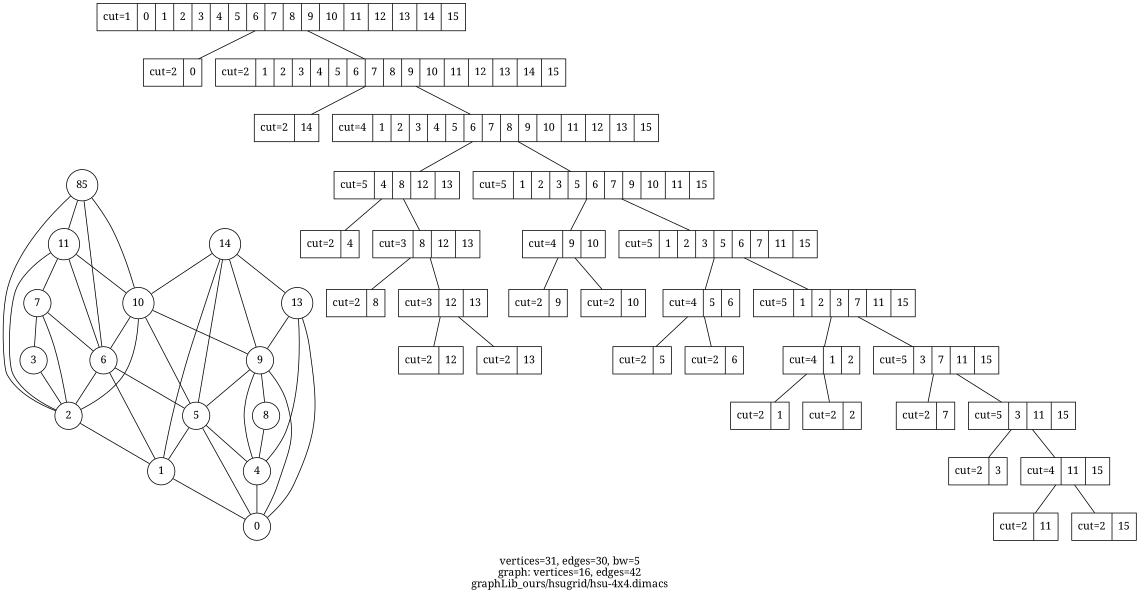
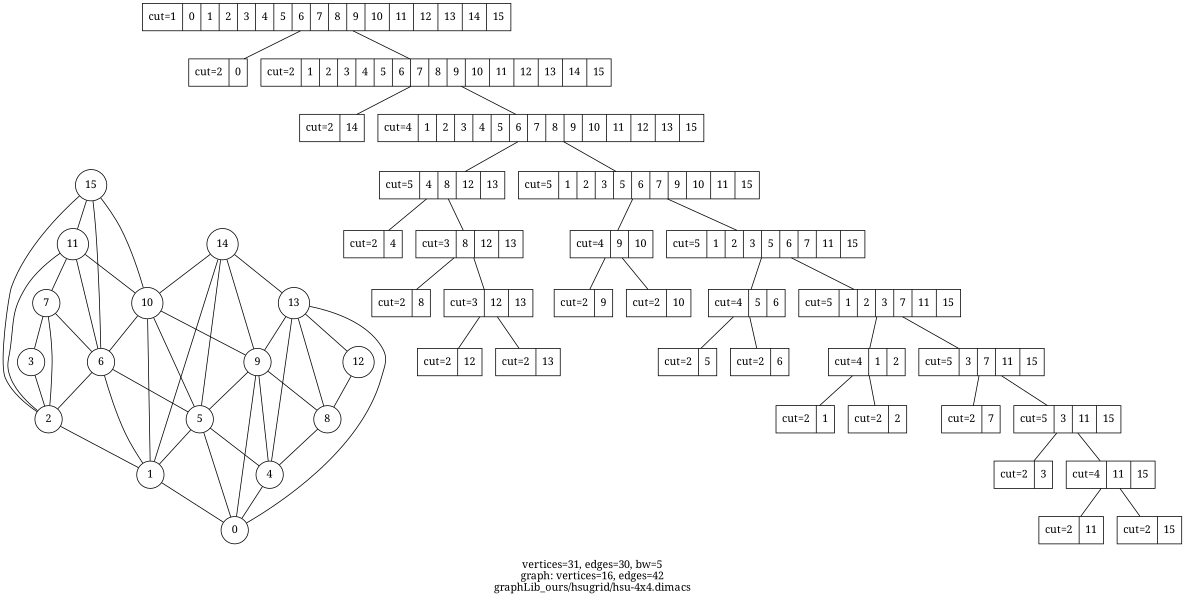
(82, 185) -> (91, 185)
none -> (311, 362)
none -> (359, 362)
(121, 378) -> (149, 397)
